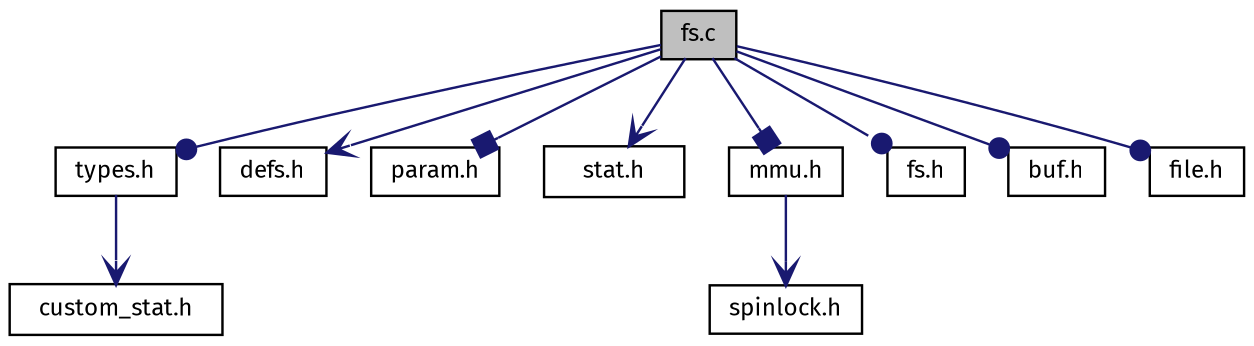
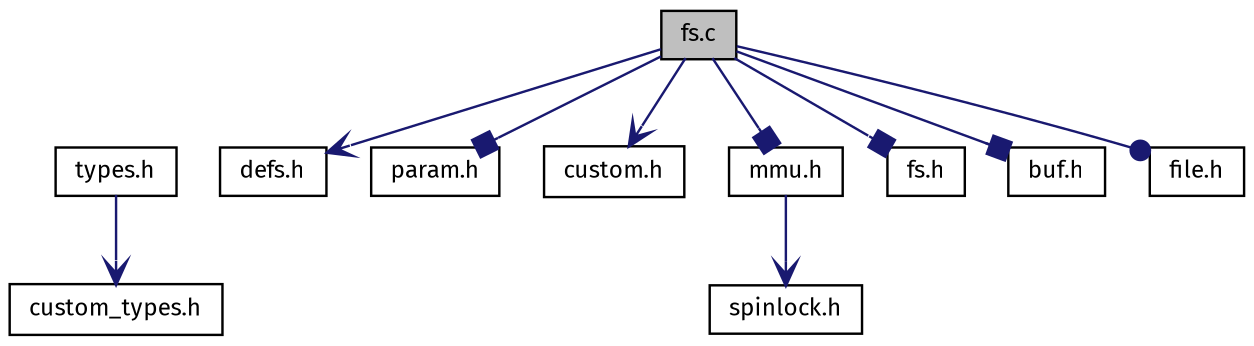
(428, 93) -> none
(801, 97) -> (801, 97)
(863, 98) -> (863, 98)
(614, 172) -> (614, 172)
(116, 310) -> (116, 310)
